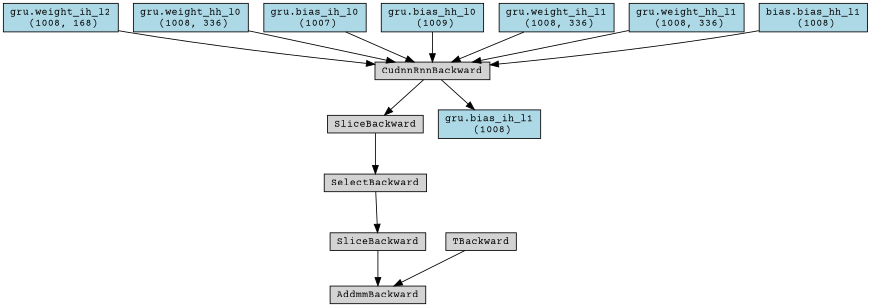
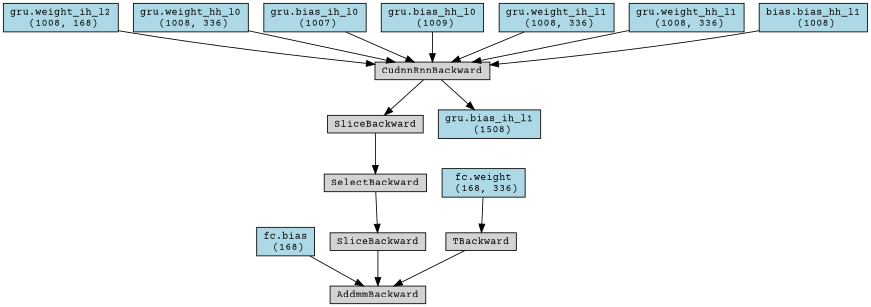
(489, 124) -> (489, 124)
none -> (484, 183)
none -> (286, 242)
